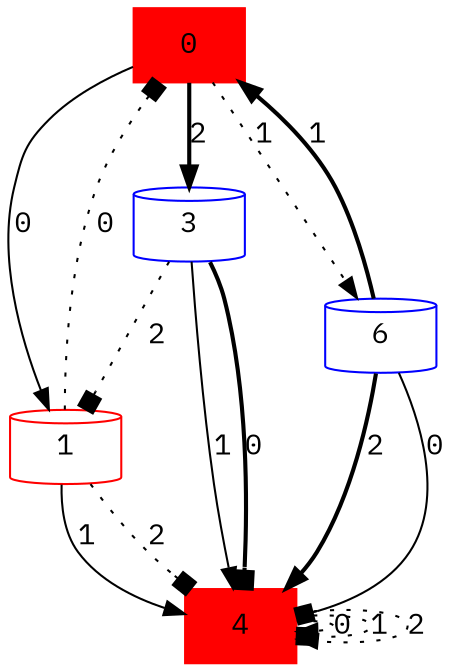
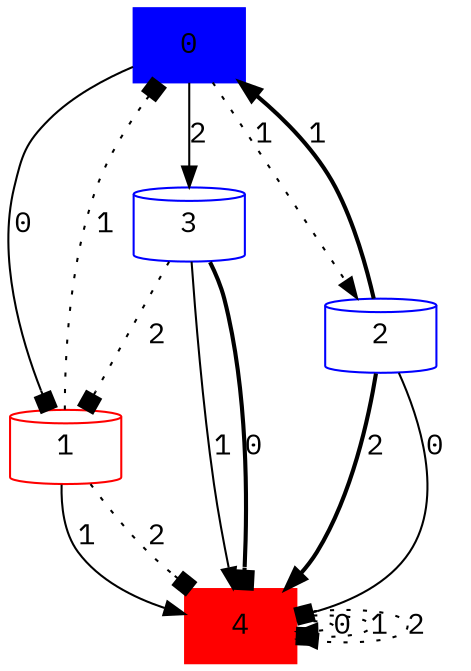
(189, 45) -> (189, 45)
(189, 125) -> (189, 125)
(12, 202) -> (12, 202)
(106, 225) -> (106, 225)
(381, 336) -> (381, 336)
